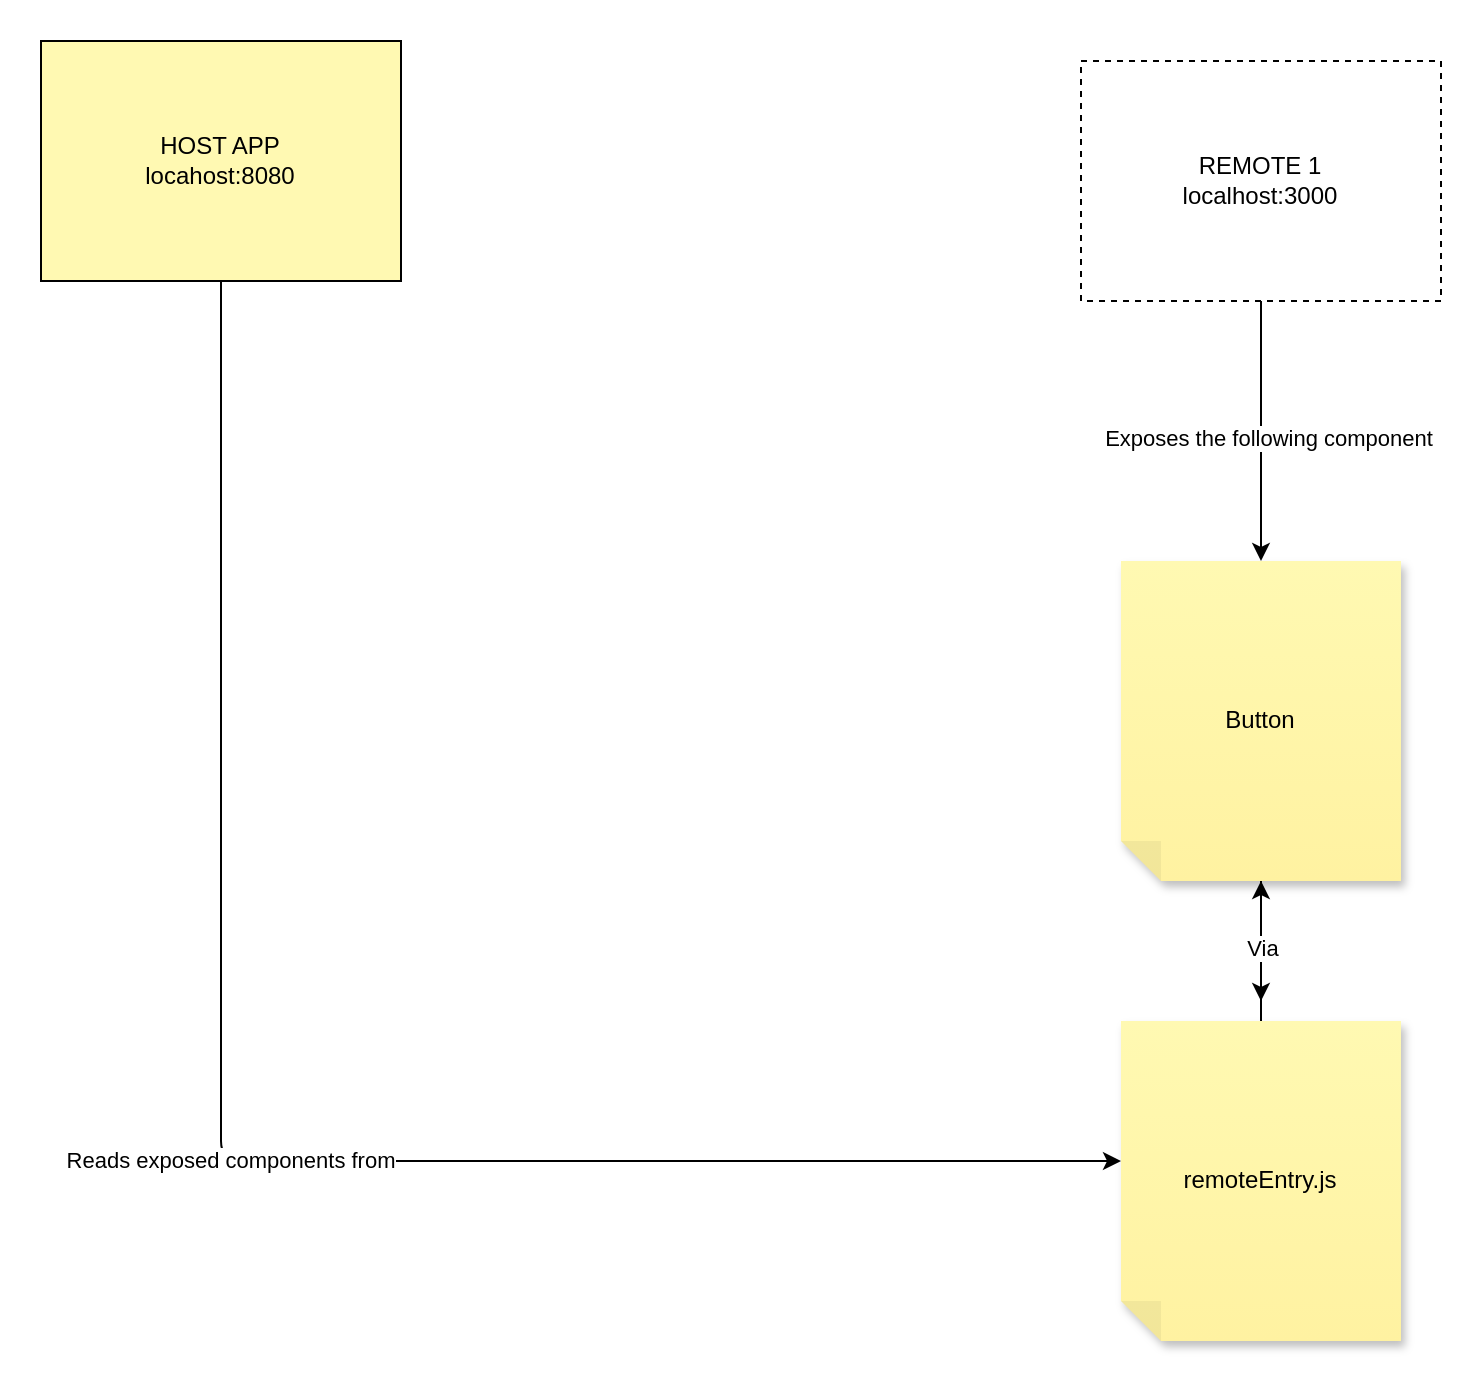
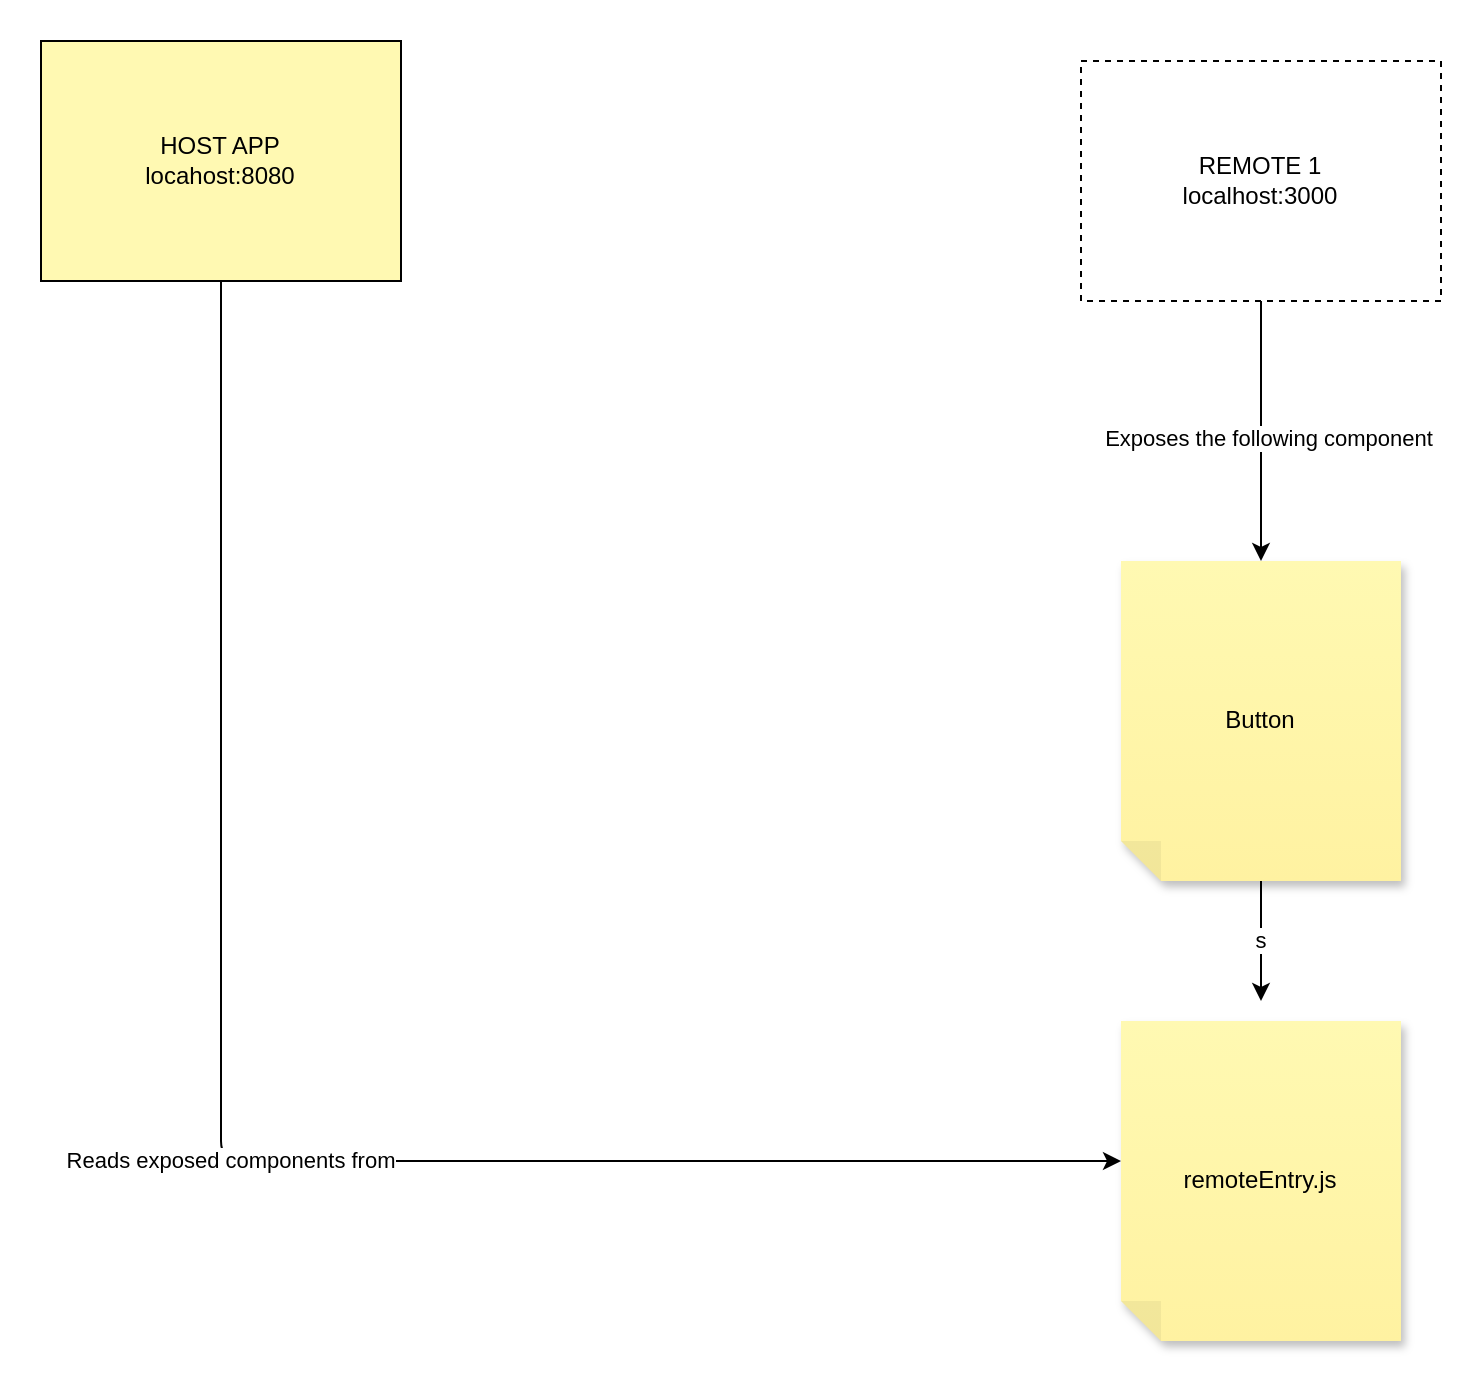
(1261, 1010) -> none
